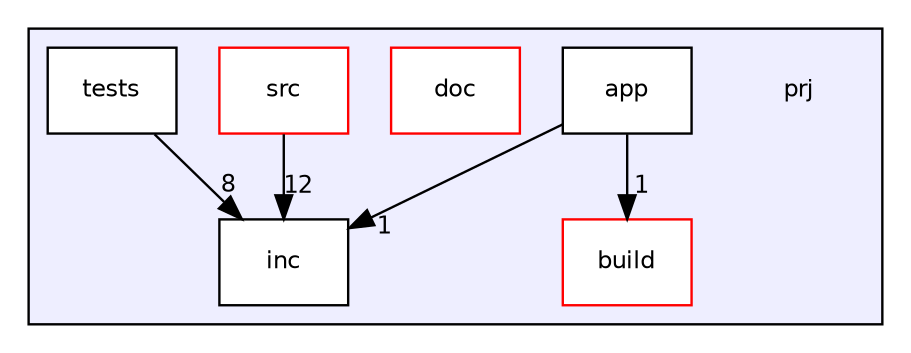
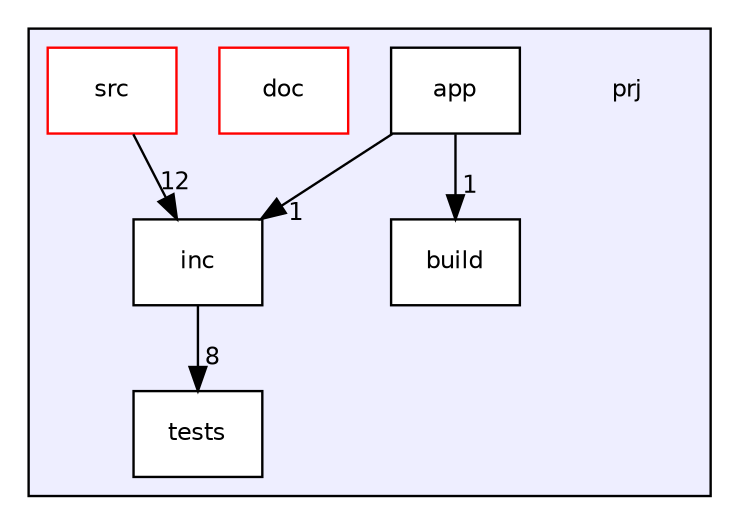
(189, 168) -> (198, 336)
(627, 262) -> (455, 262)
